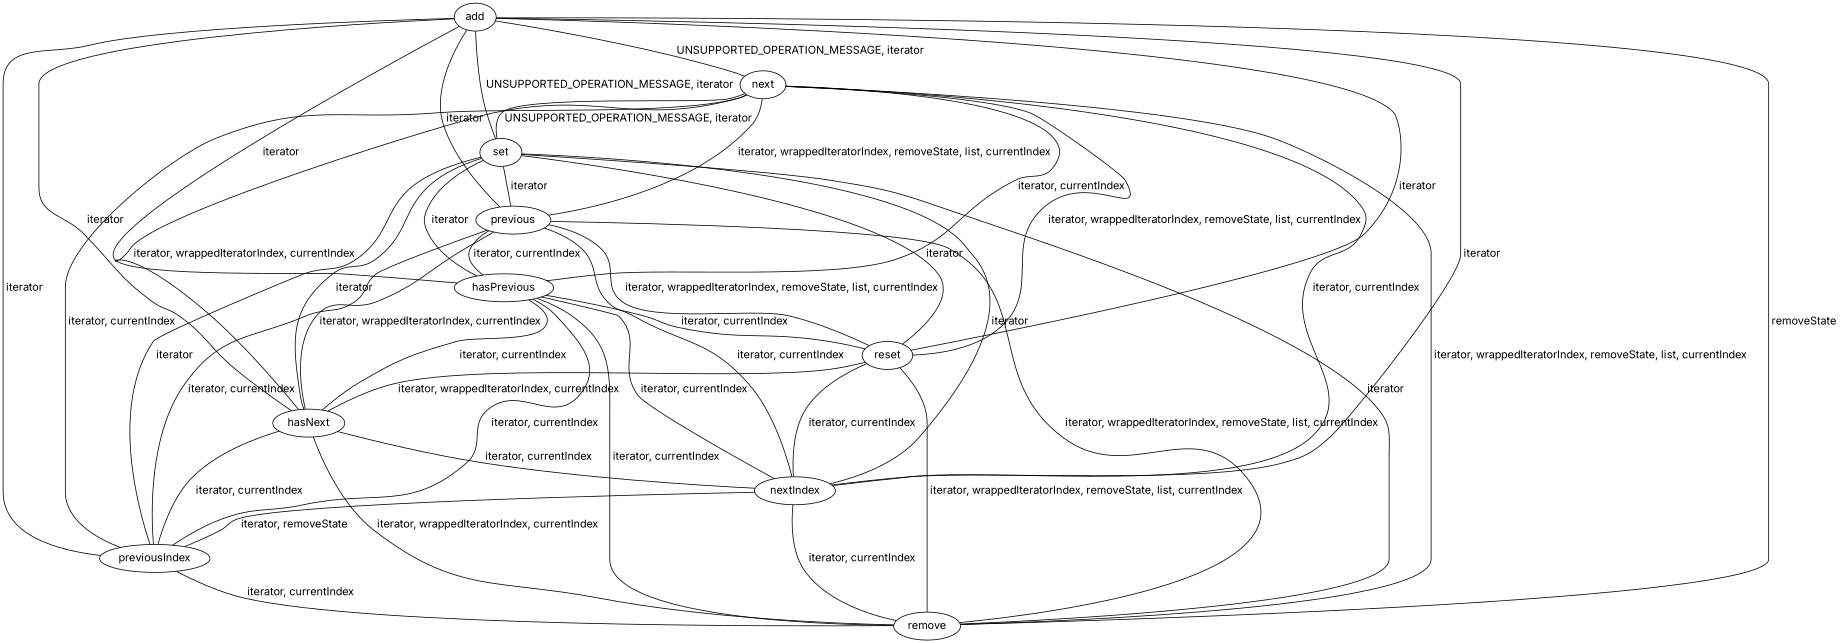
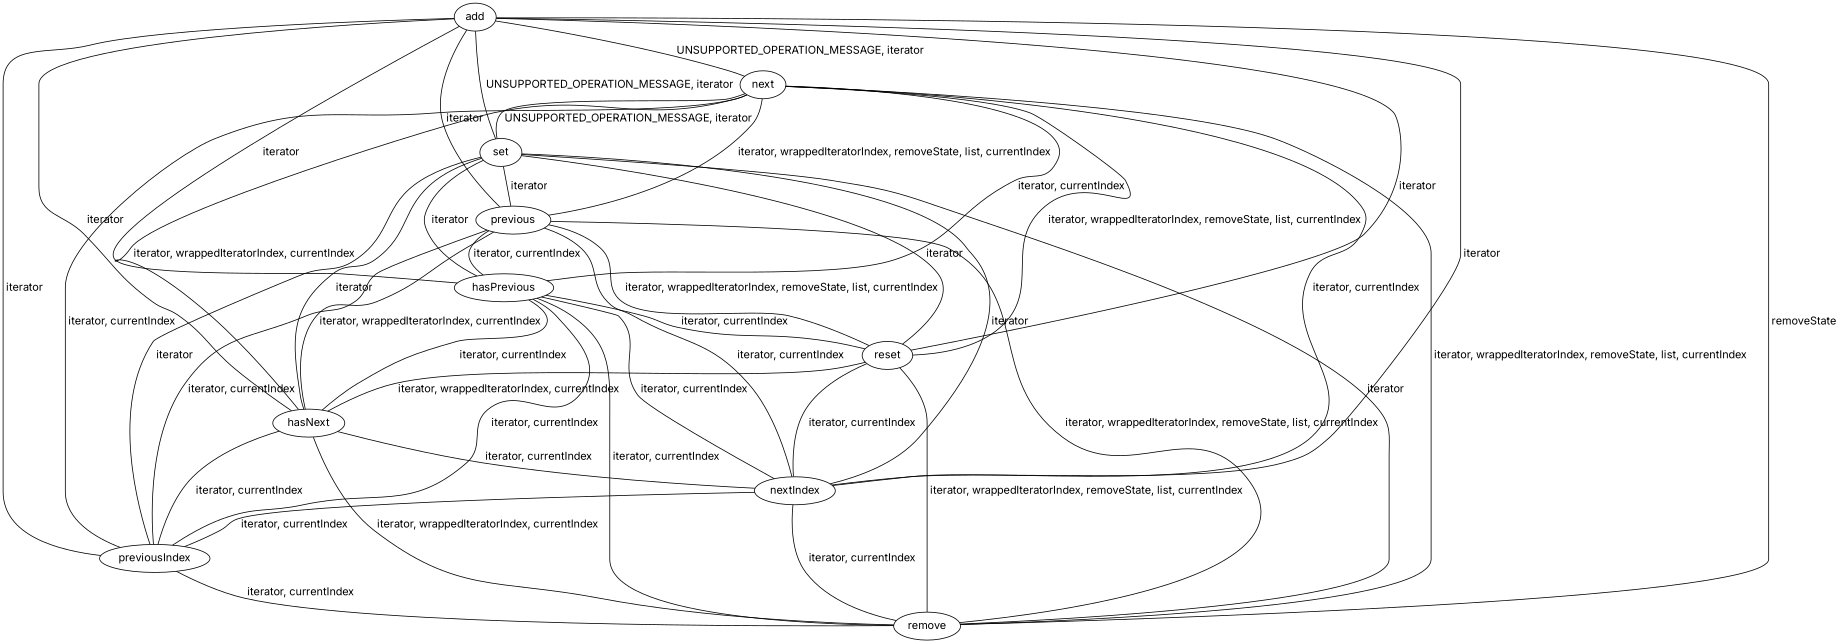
(293, 525) -> (293, 525)
